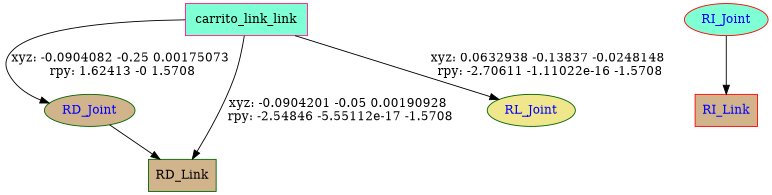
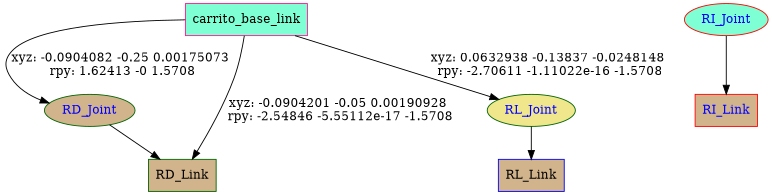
(246, 20) -> (246, 20)
none -> (531, 175)
